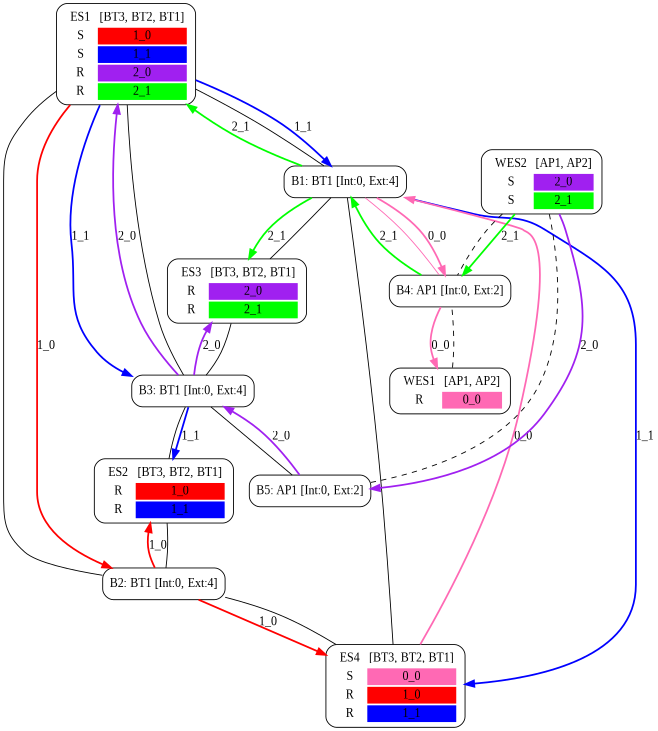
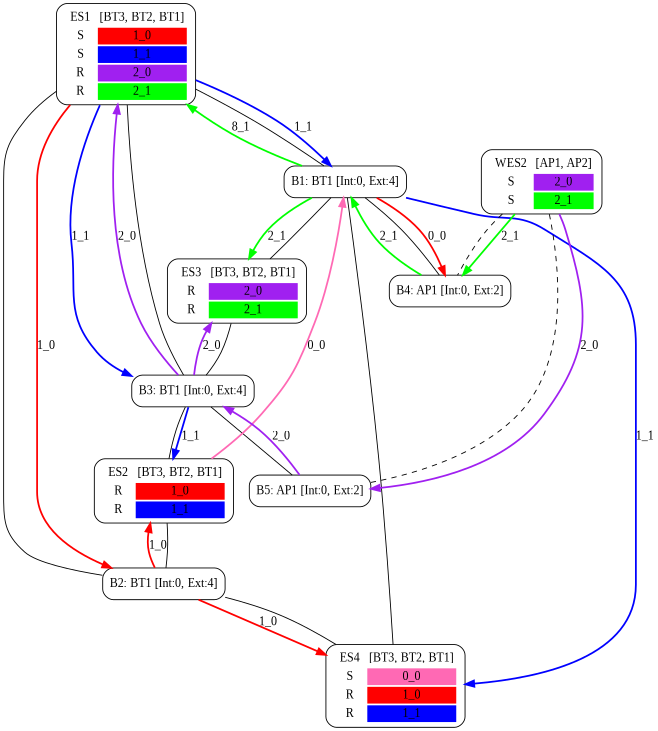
(241, 127) -> (241, 127)
(416, 226) -> (416, 226)
(405, 234) -> (405, 234)
(524, 388) -> (305, 348)
(450, 391) -> none
